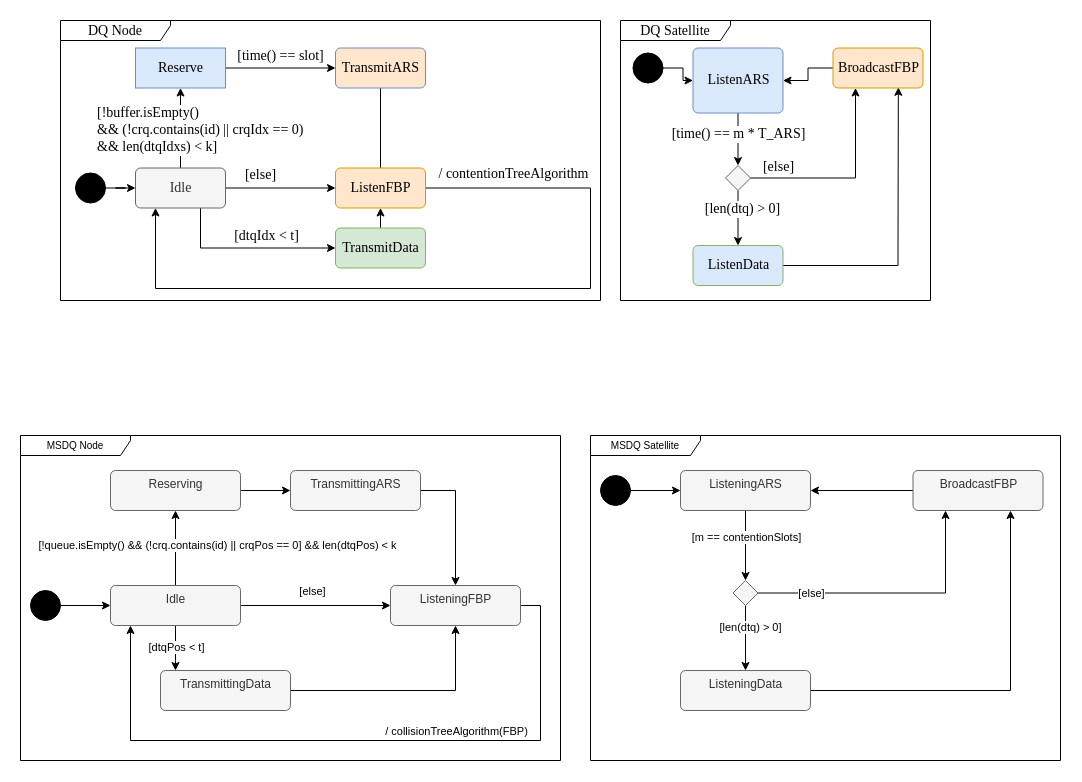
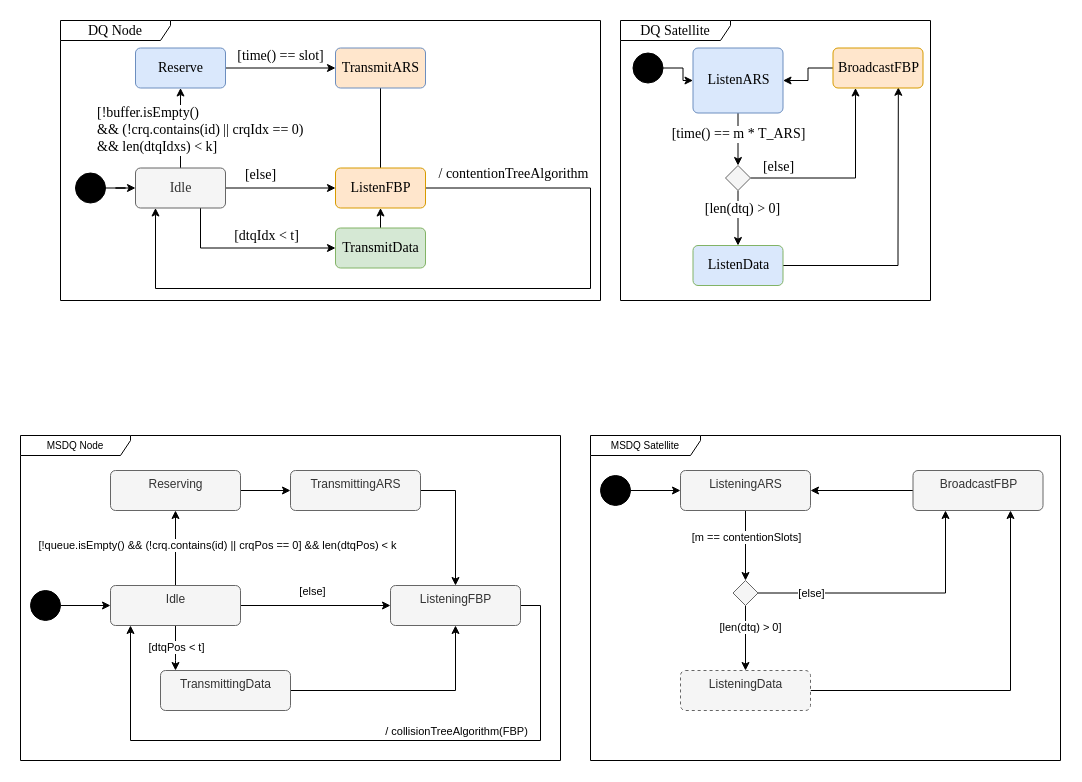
(181, 68) -> (181, 68)
(746, 691) -> (746, 691)
